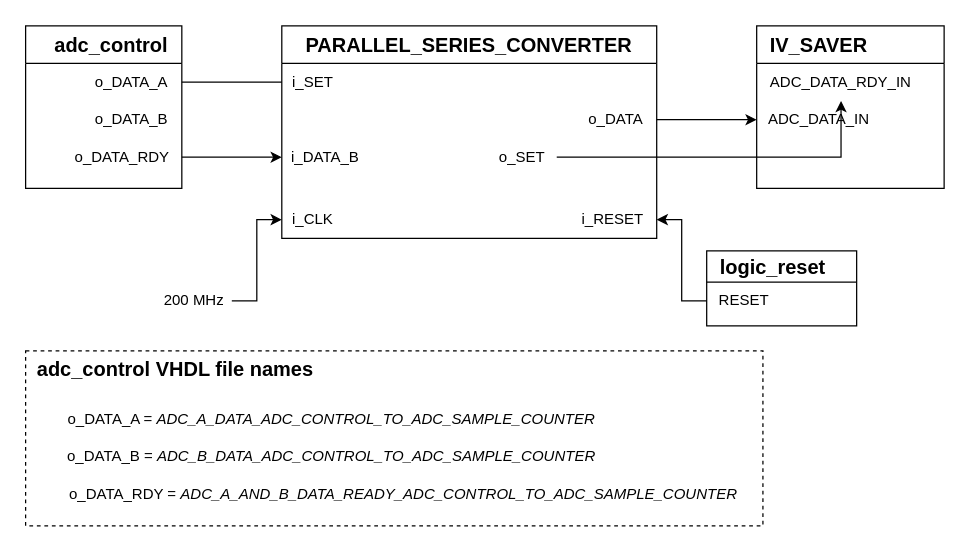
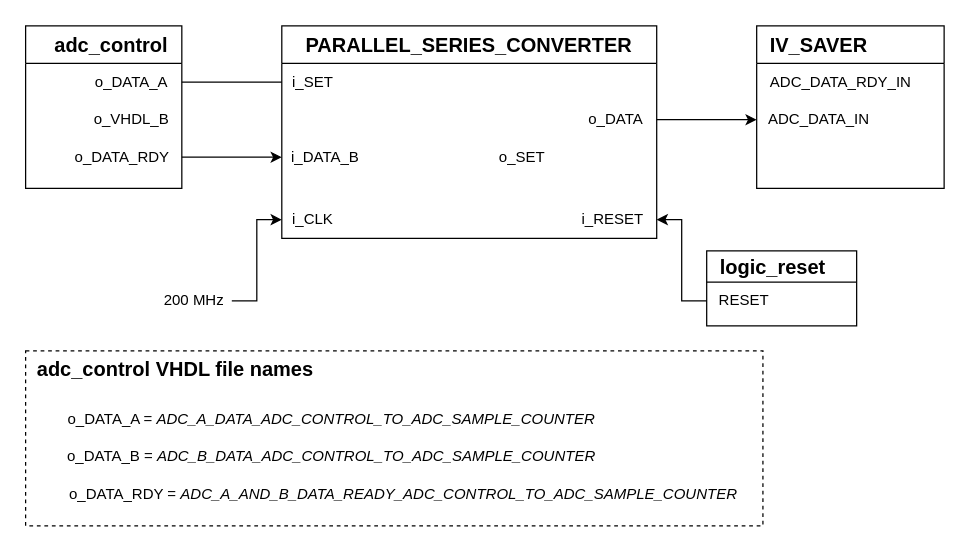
(132, 119) -> (132, 119)
(723, 157) -> none
